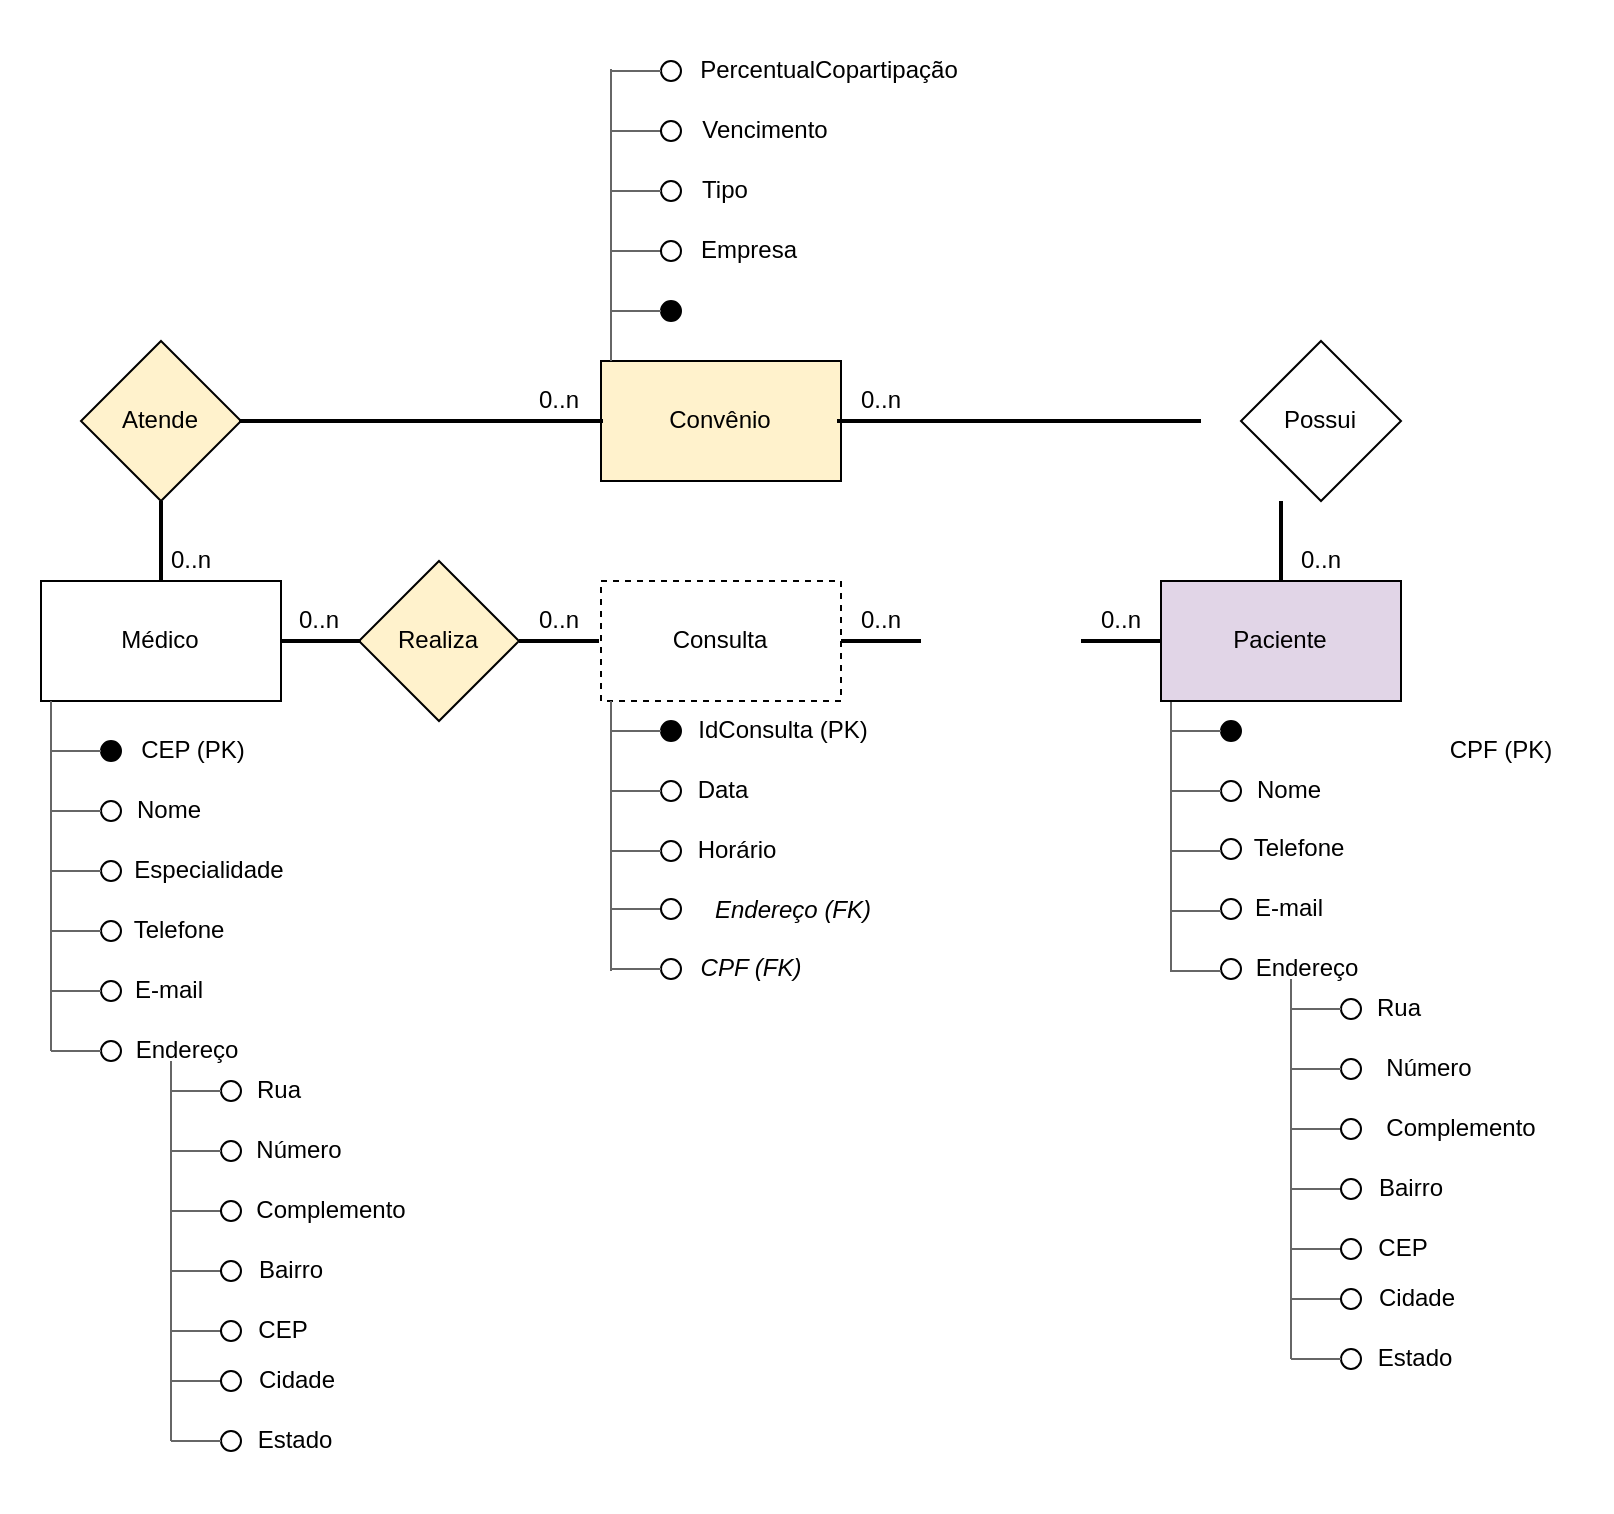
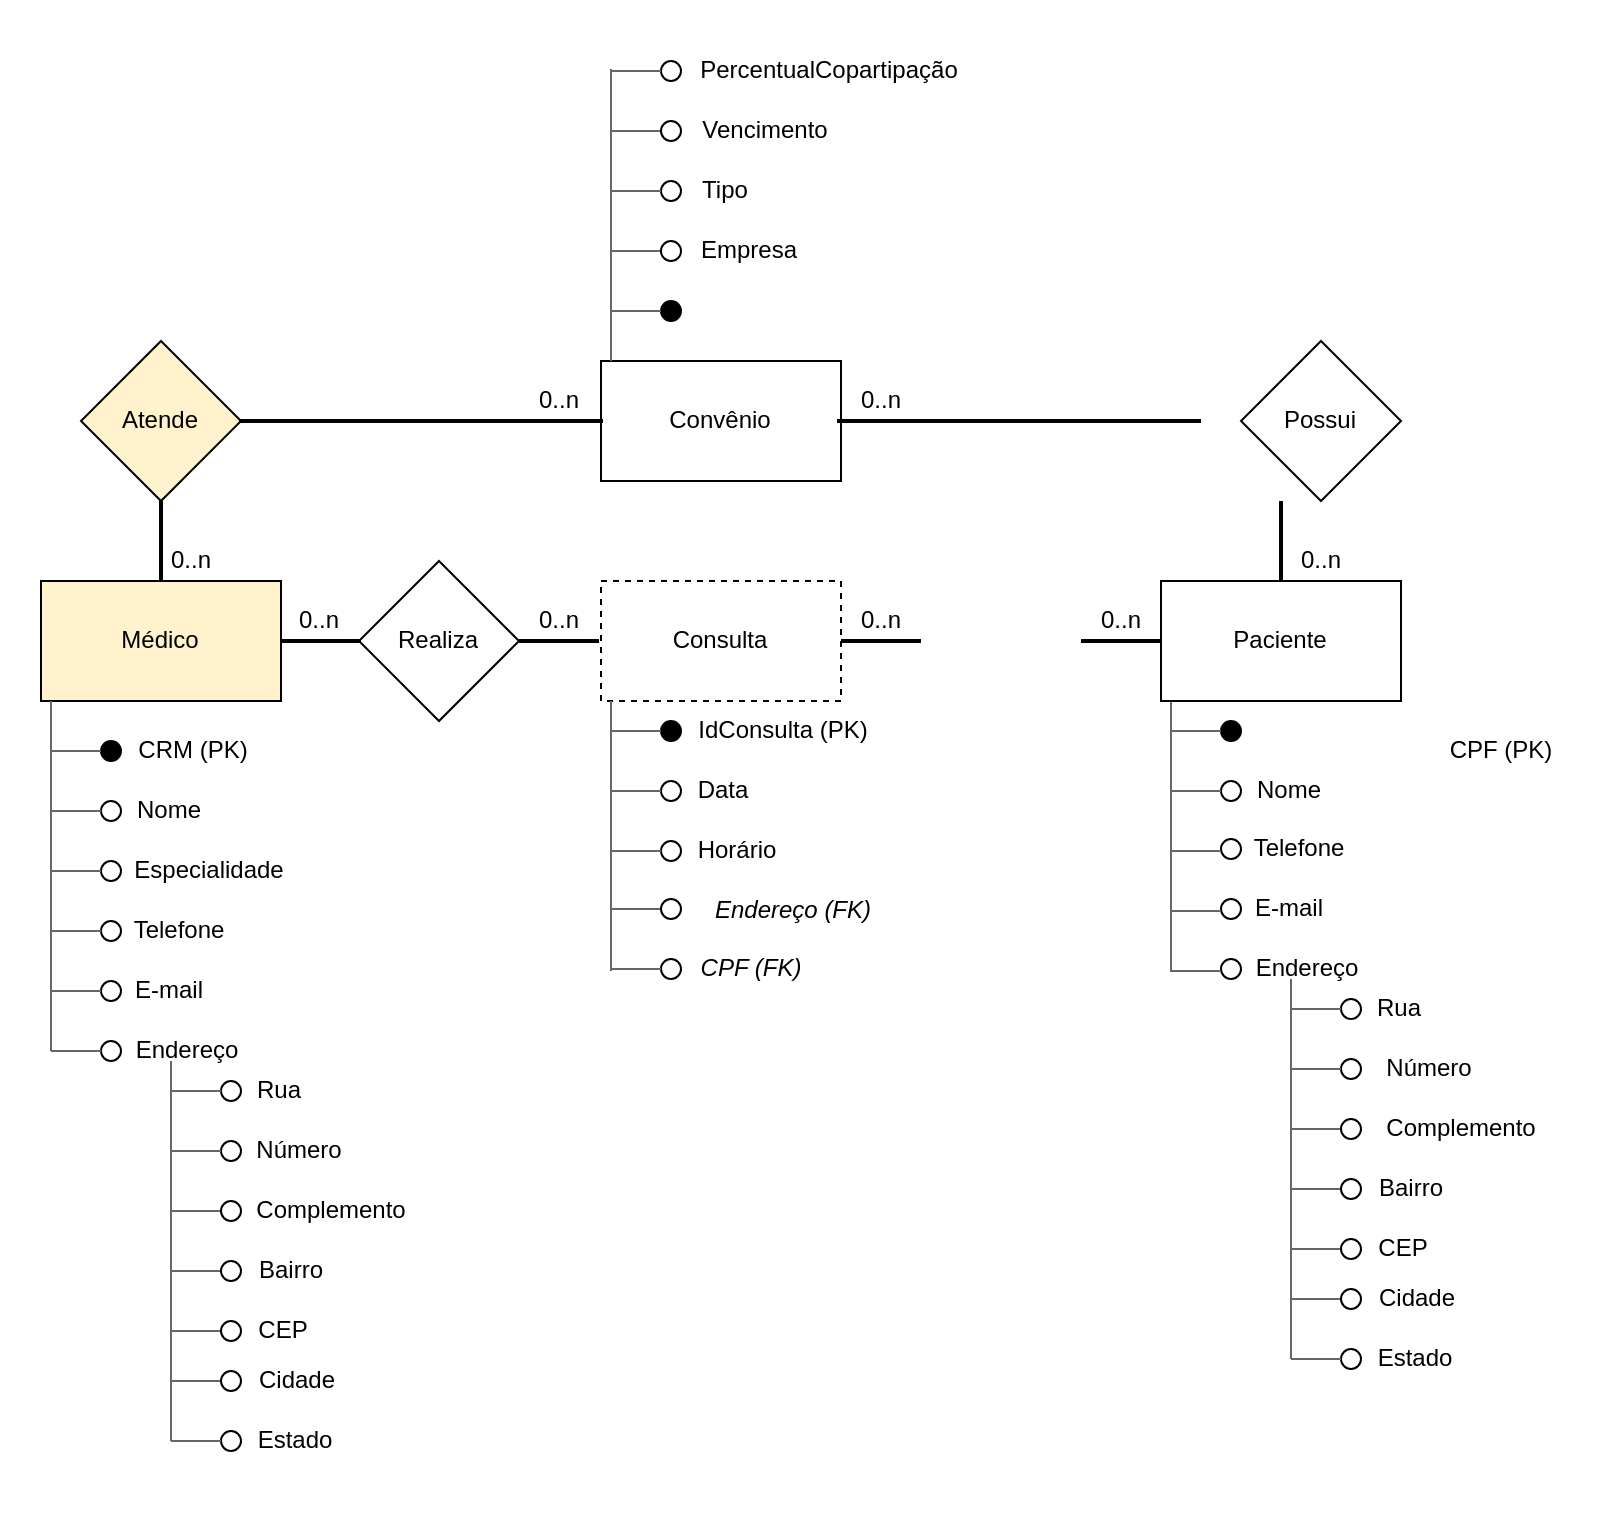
(721, 421) -> (721, 421)
(161, 641) -> (161, 641)
(439, 641) -> (439, 641)
(1281, 641) -> (1281, 641)
(194, 751) -> (194, 751)
